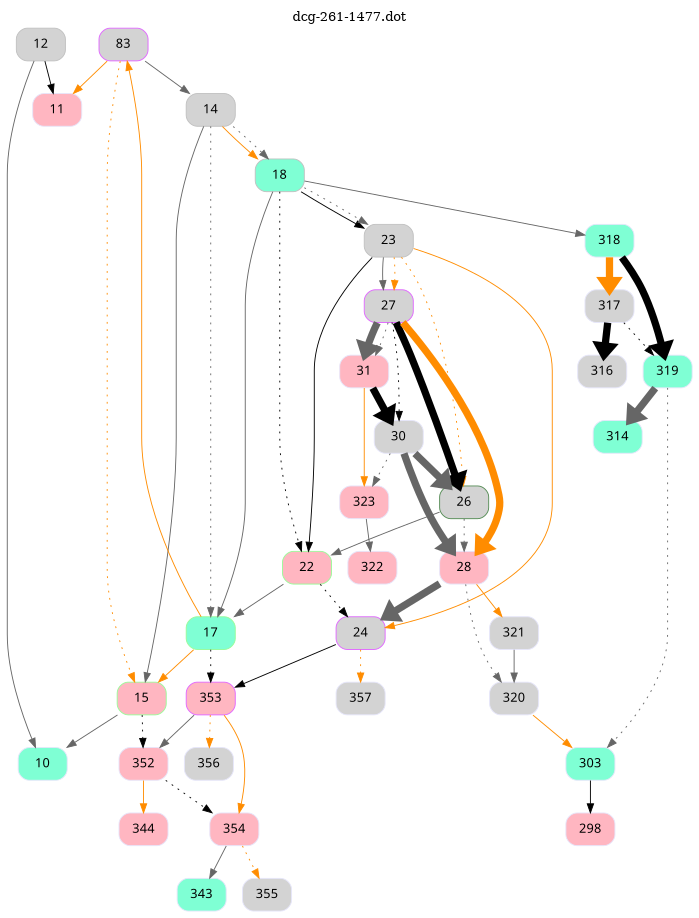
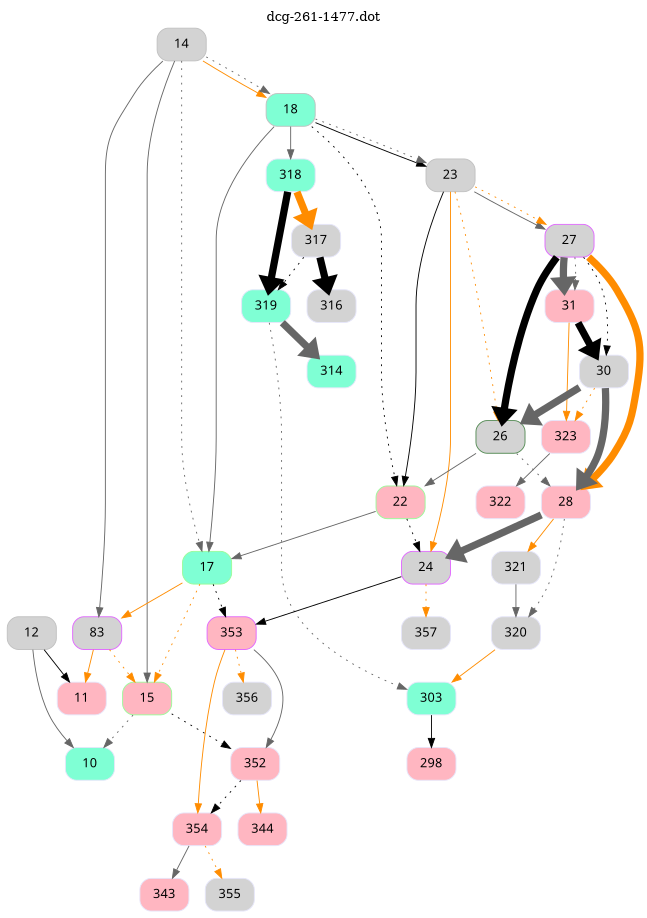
(163, 75) -> (105, 326)
(384, 466) -> (587, 400)
(180, 663) -> (179, 629)
(96, 729) -> (122, 728)
(202, 895) -> (164, 895)
